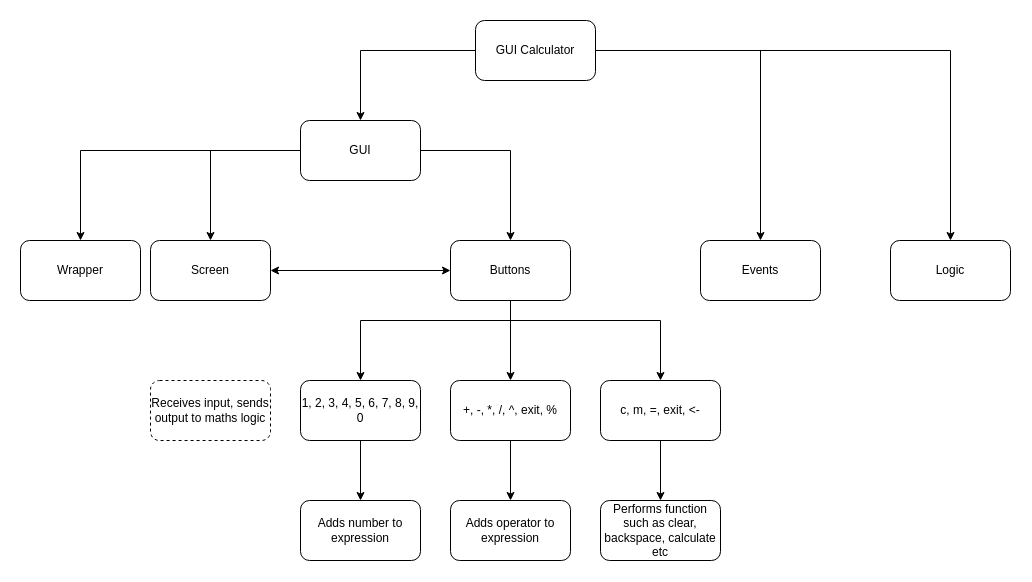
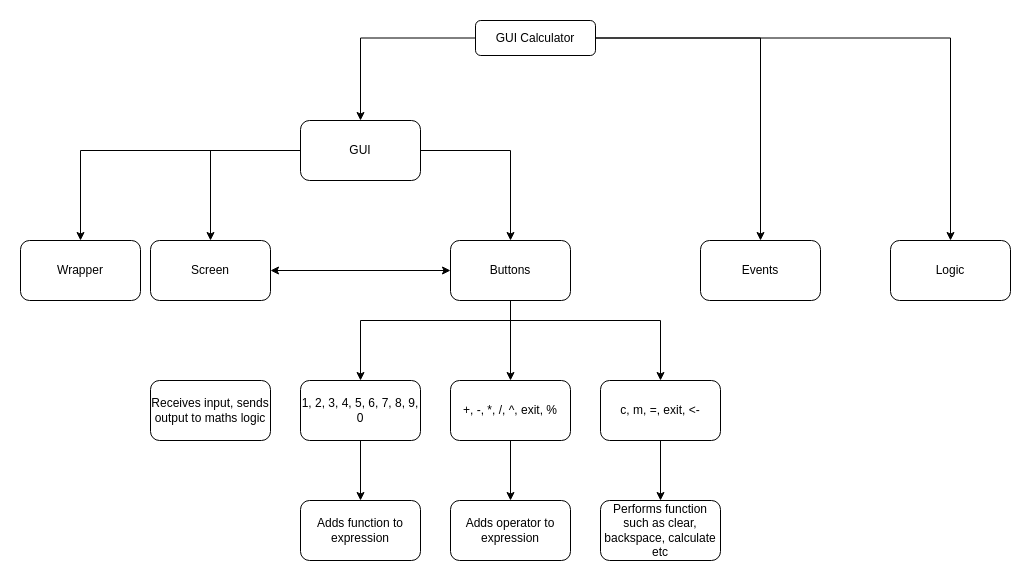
(536, 51) -> (536, 38)
(211, 411) -> (211, 411)
(361, 531) -> (361, 531)
